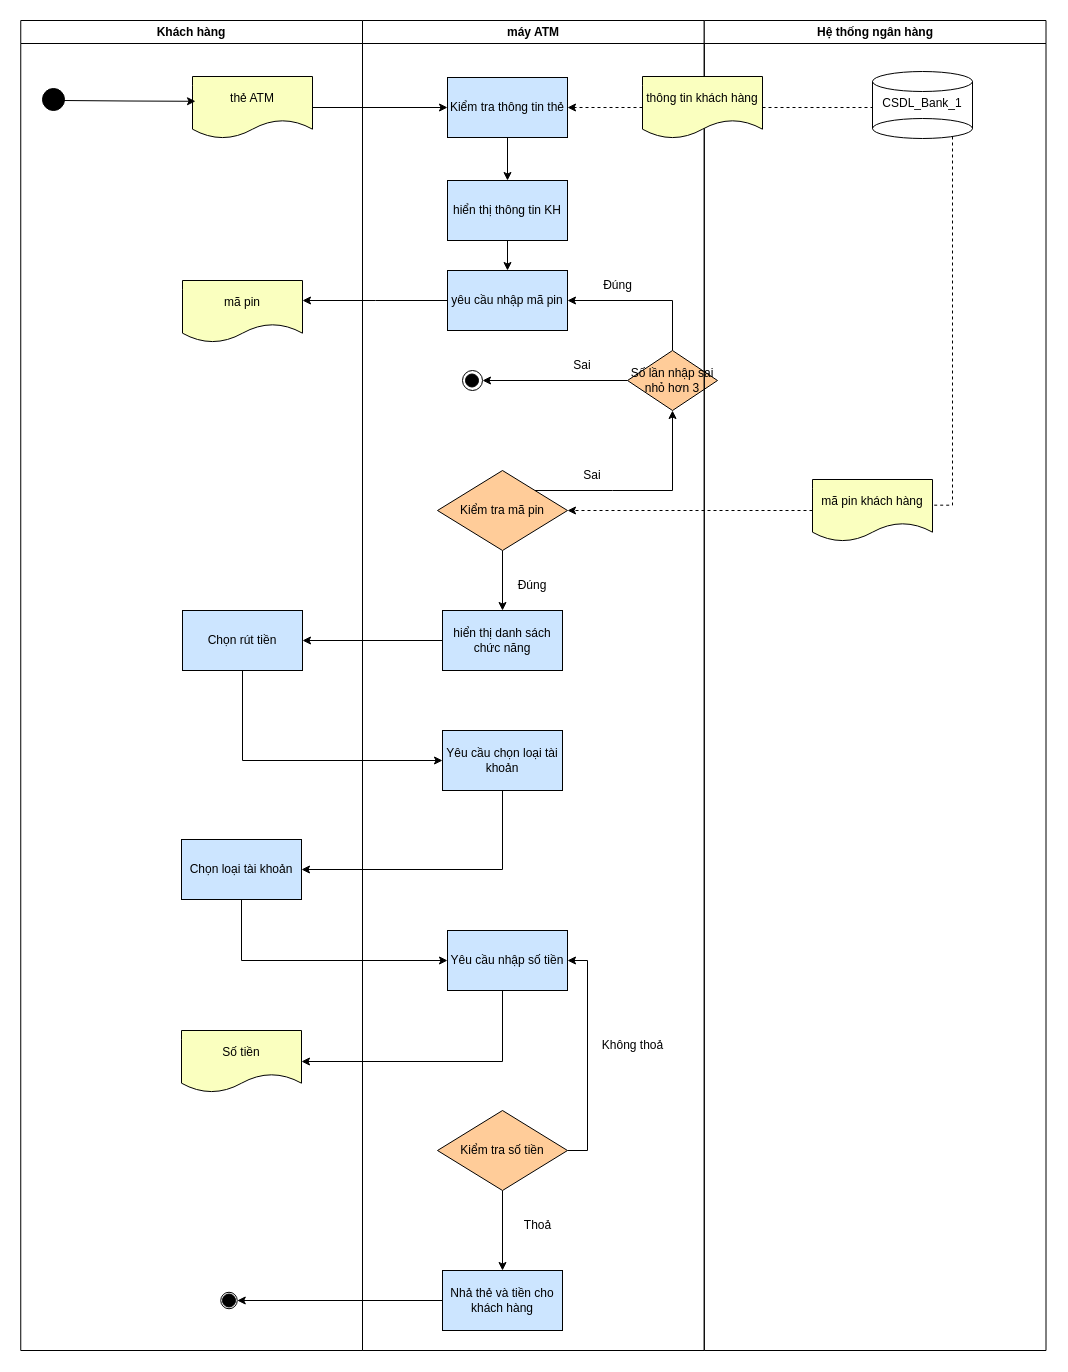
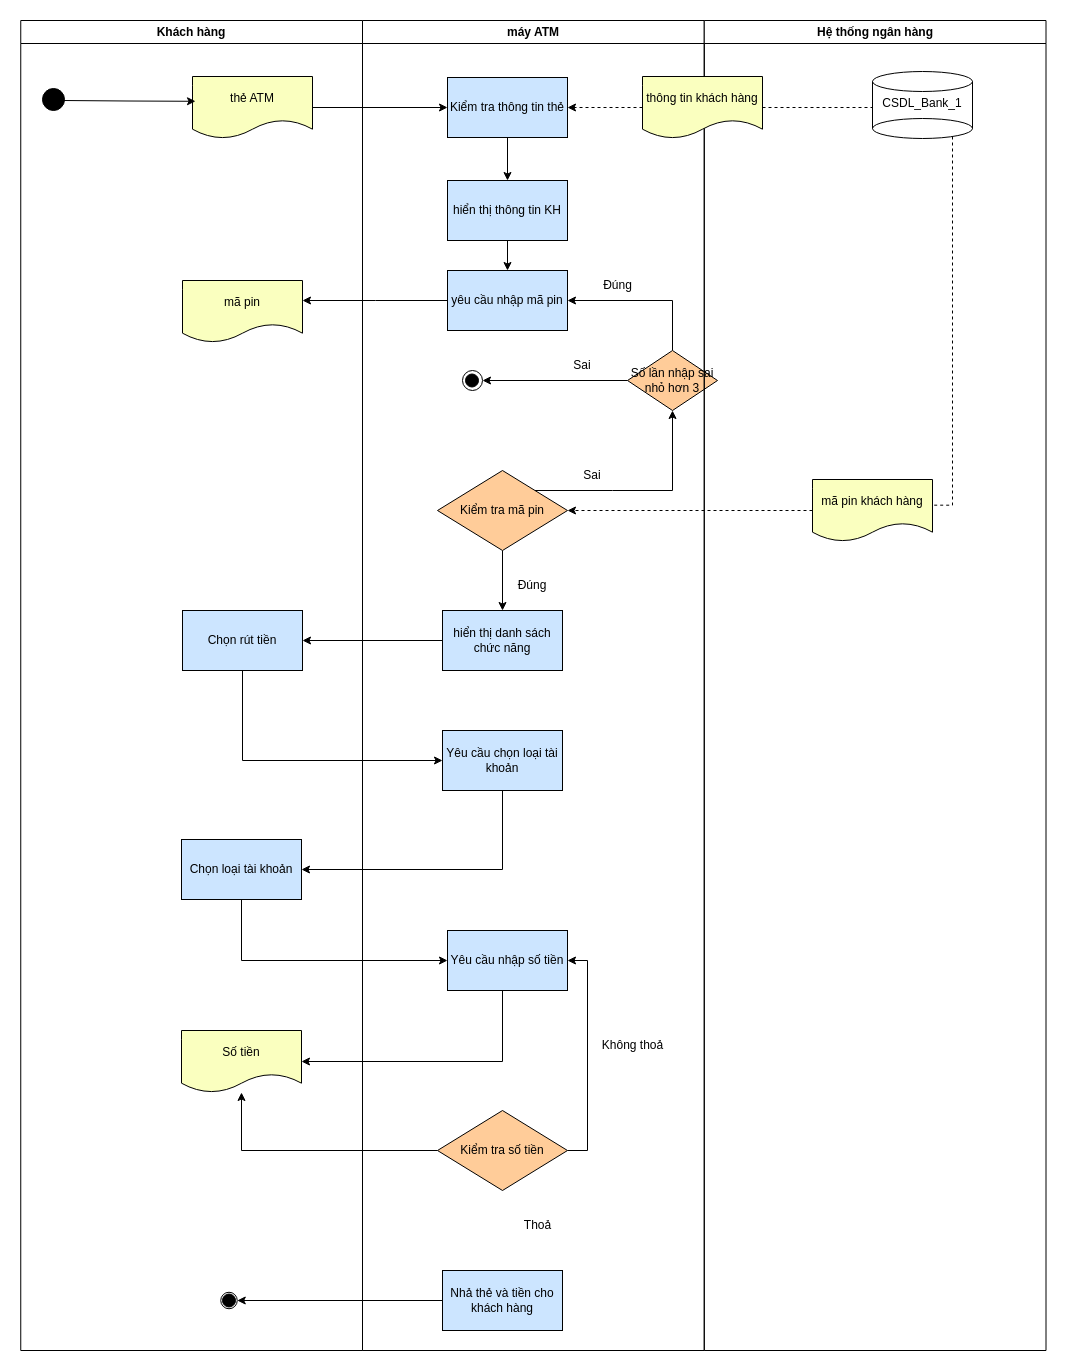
(503, 1227) -> (315, 1151)
